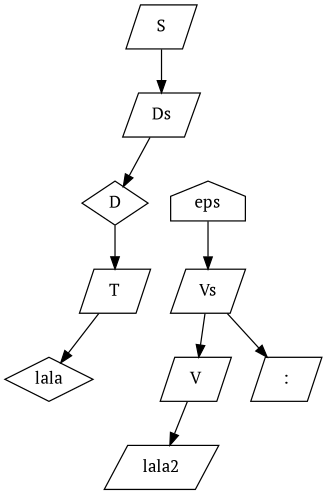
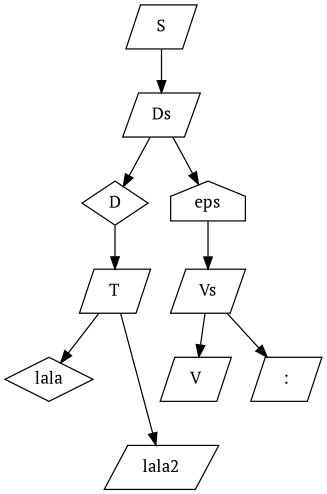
none -> (183, 155)
(181, 418) -> (137, 373)
